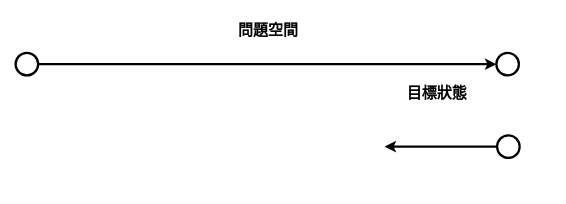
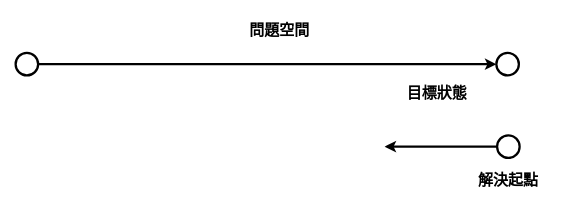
(268, 27) -> (279, 27)
none -> (508, 177)
